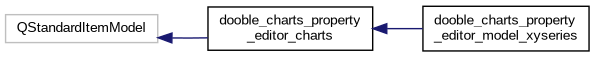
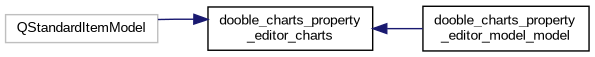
(506, 29) -> (506, 29)
(190, 38) -> (176, 19)
